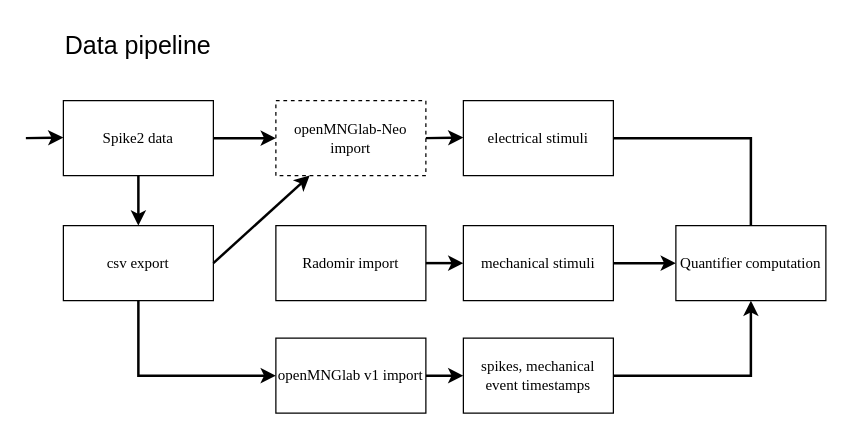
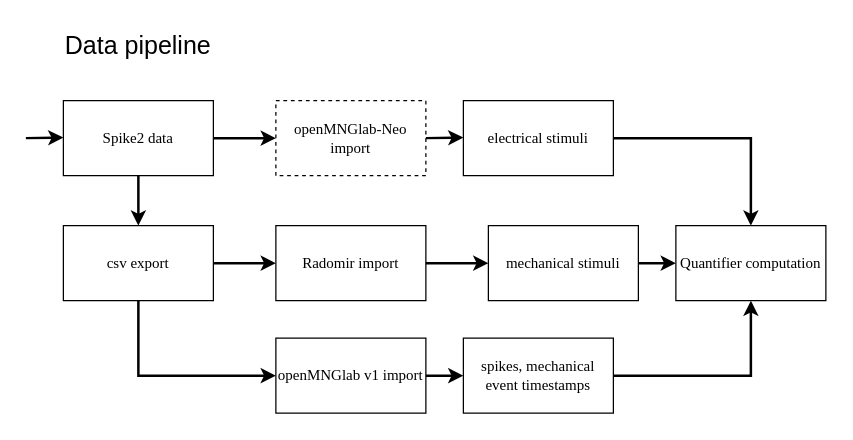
(751, 218) -> (751, 213)
(257, 223) -> (239, 263)
(538, 263) -> (563, 263)
